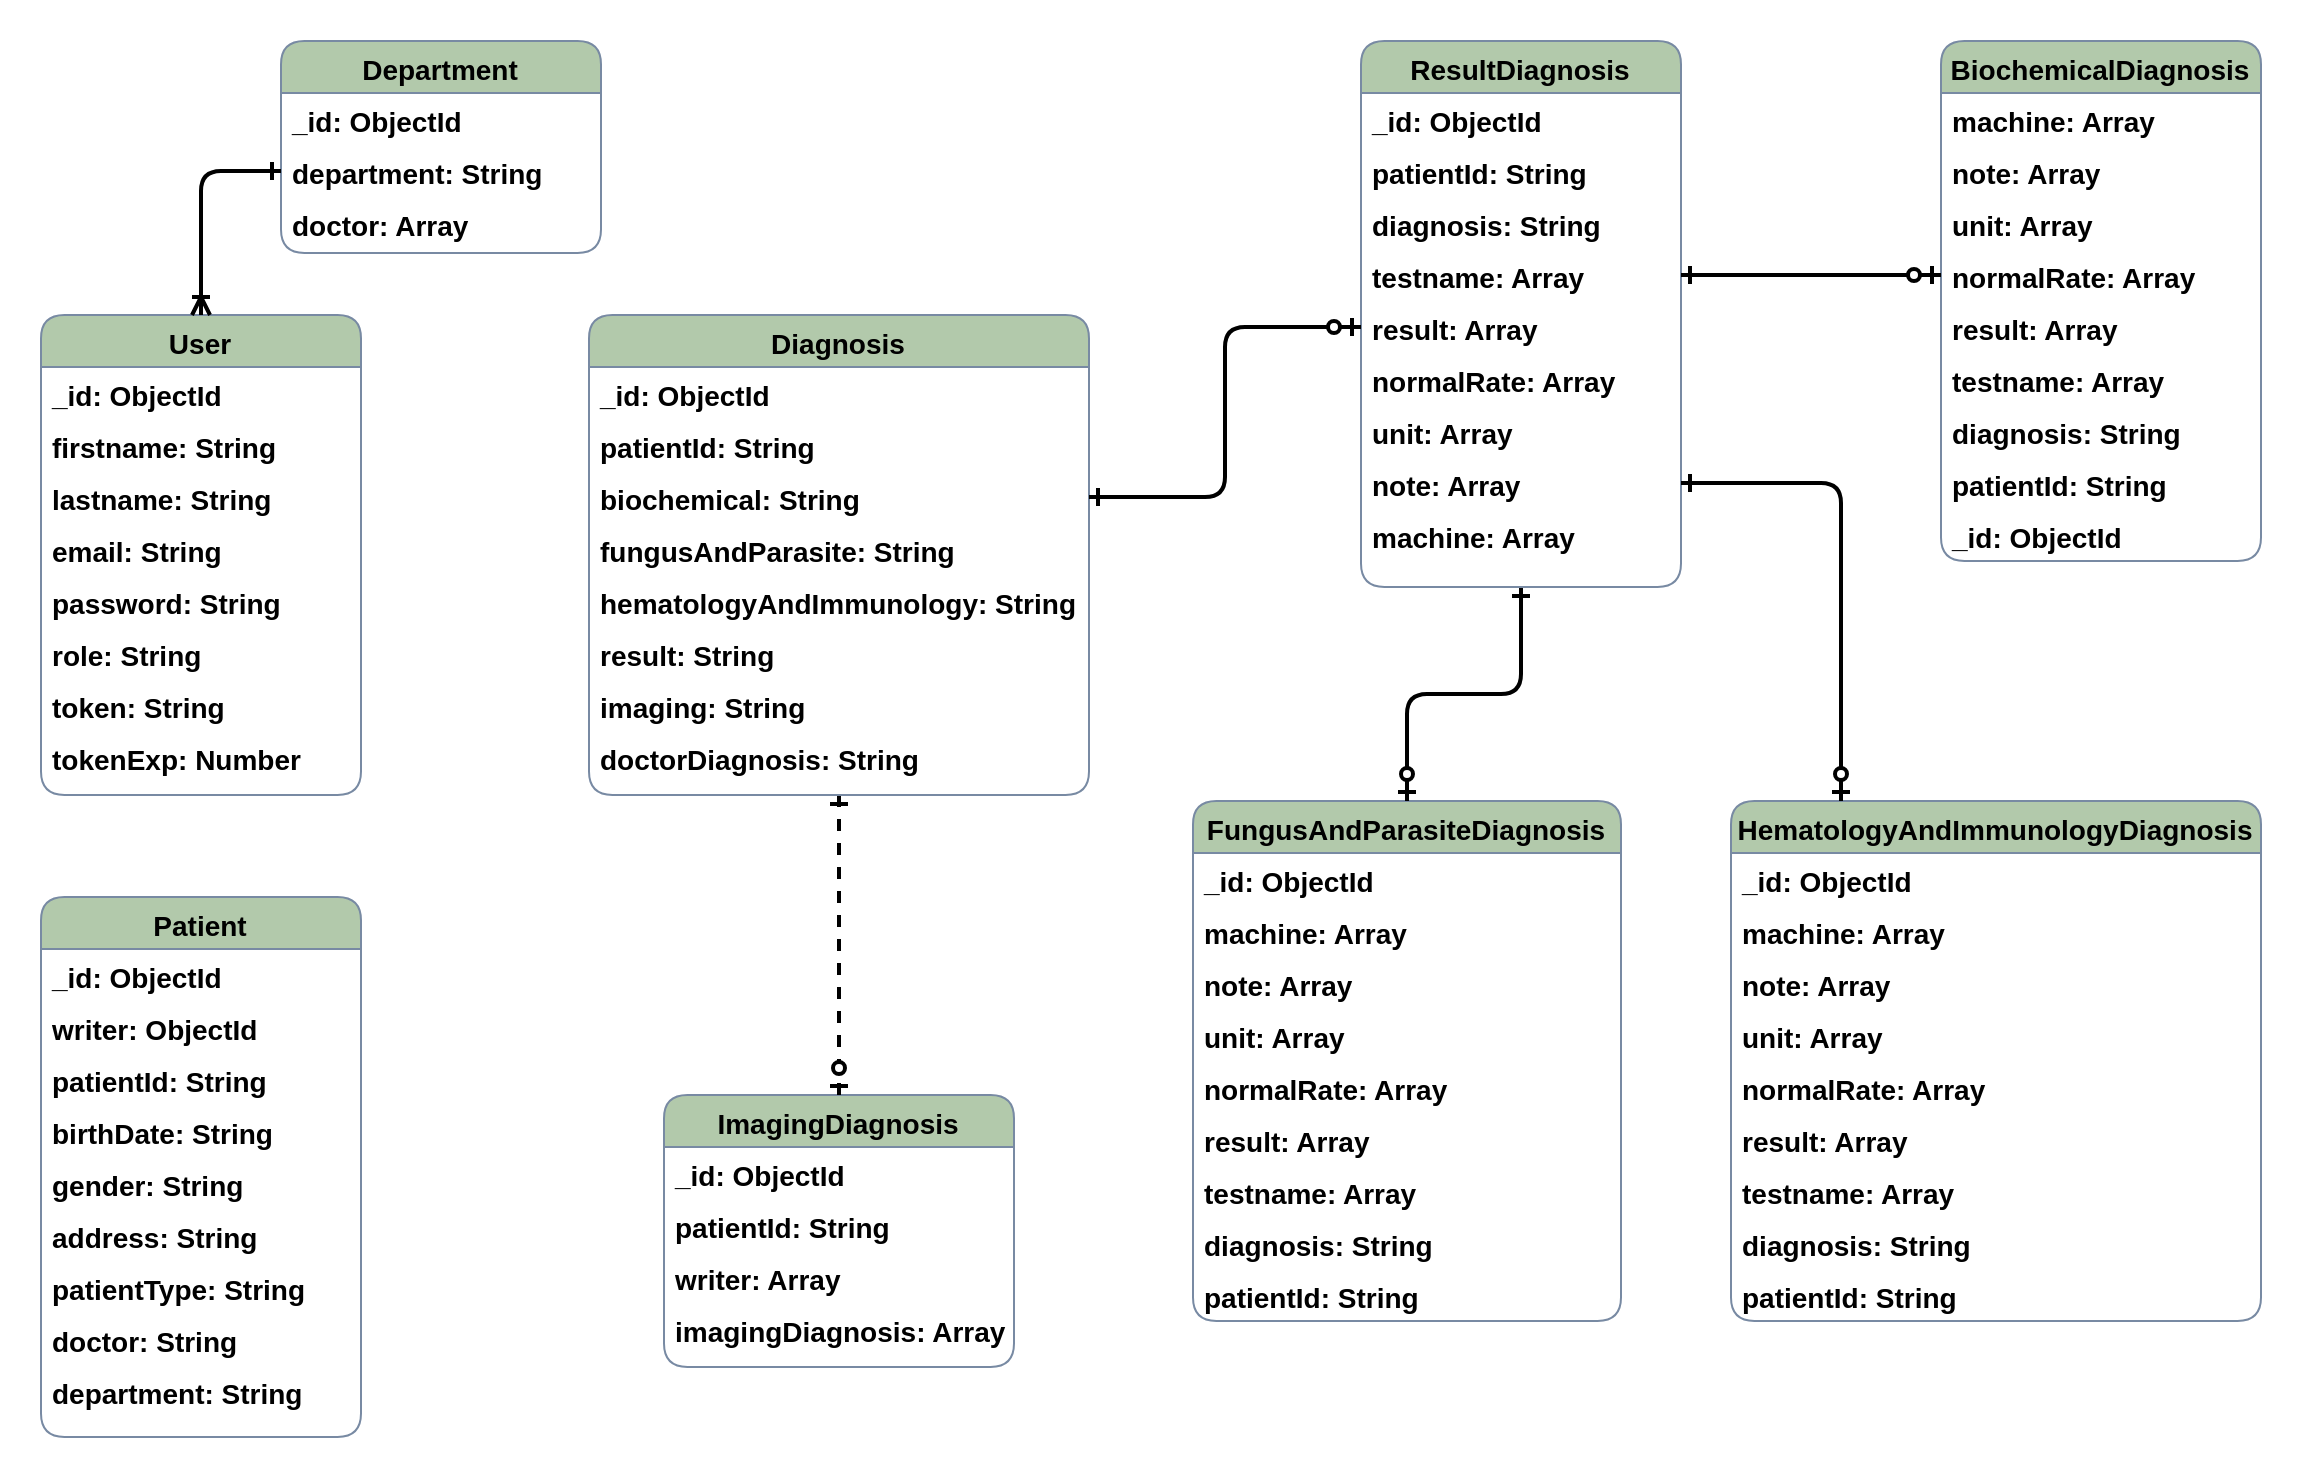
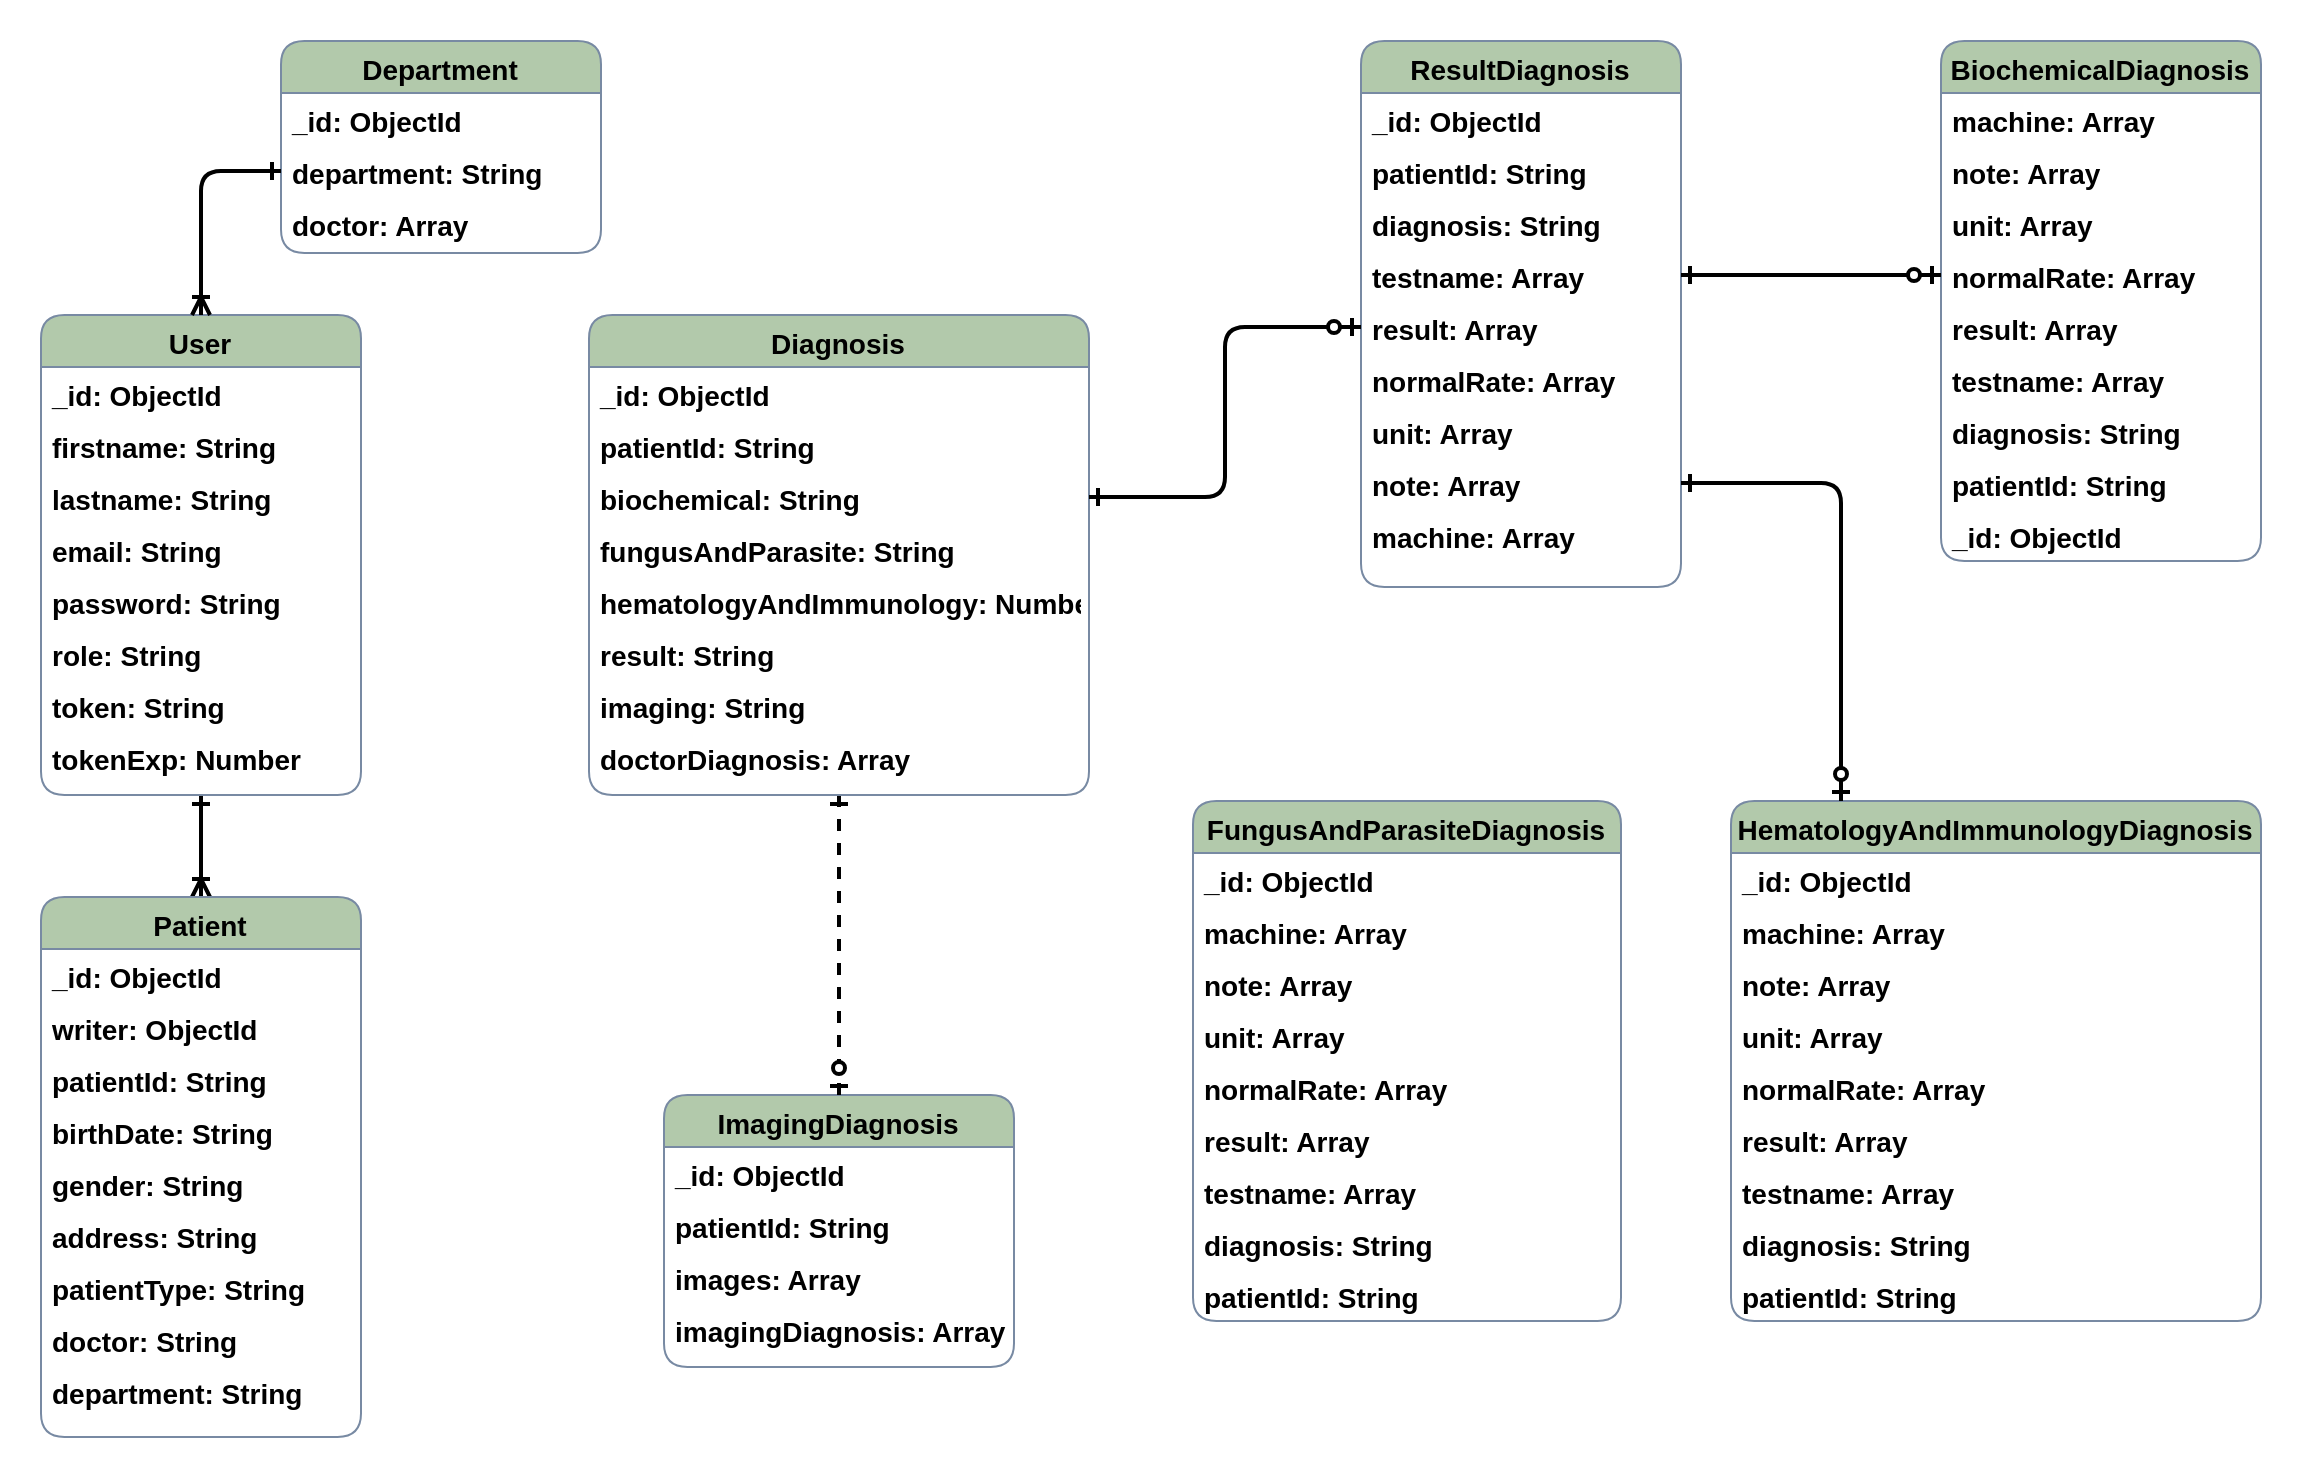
(825, 605) -> (828, 605)
(1462, 694) -> none
(762, 761) -> (758, 761)
none -> (201, 848)
(766, 1281) -> (766, 1281)
